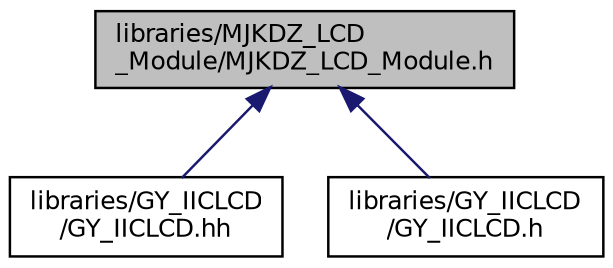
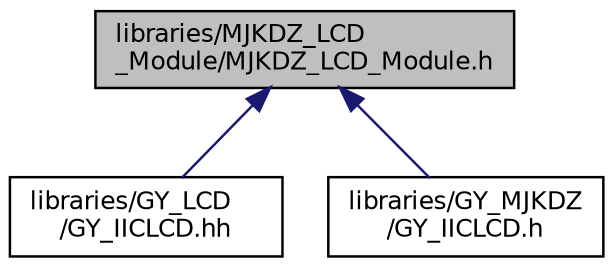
(146, 217) -> (146, 217)
(466, 217) -> (466, 217)
